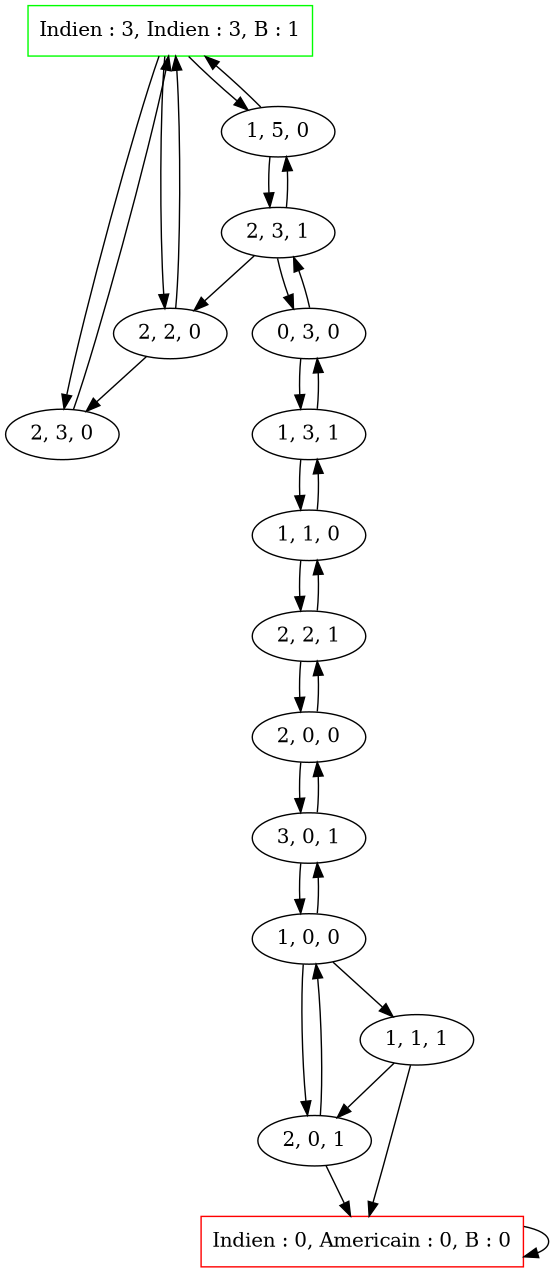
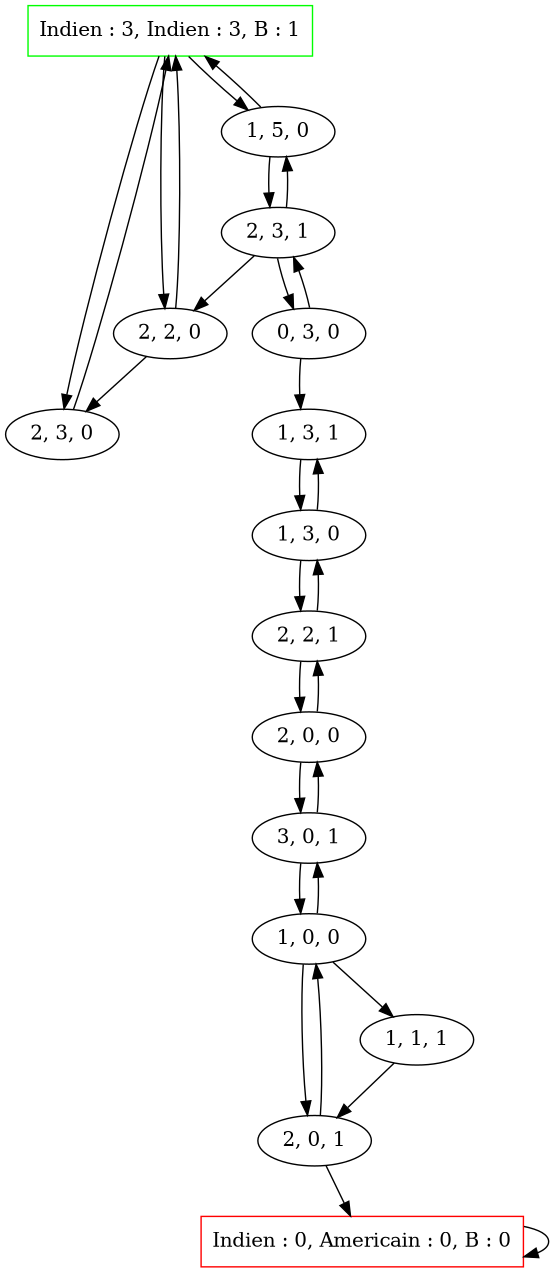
(318, 391) -> none
(309, 535) -> (309, 535)
(392, 1134) -> none
